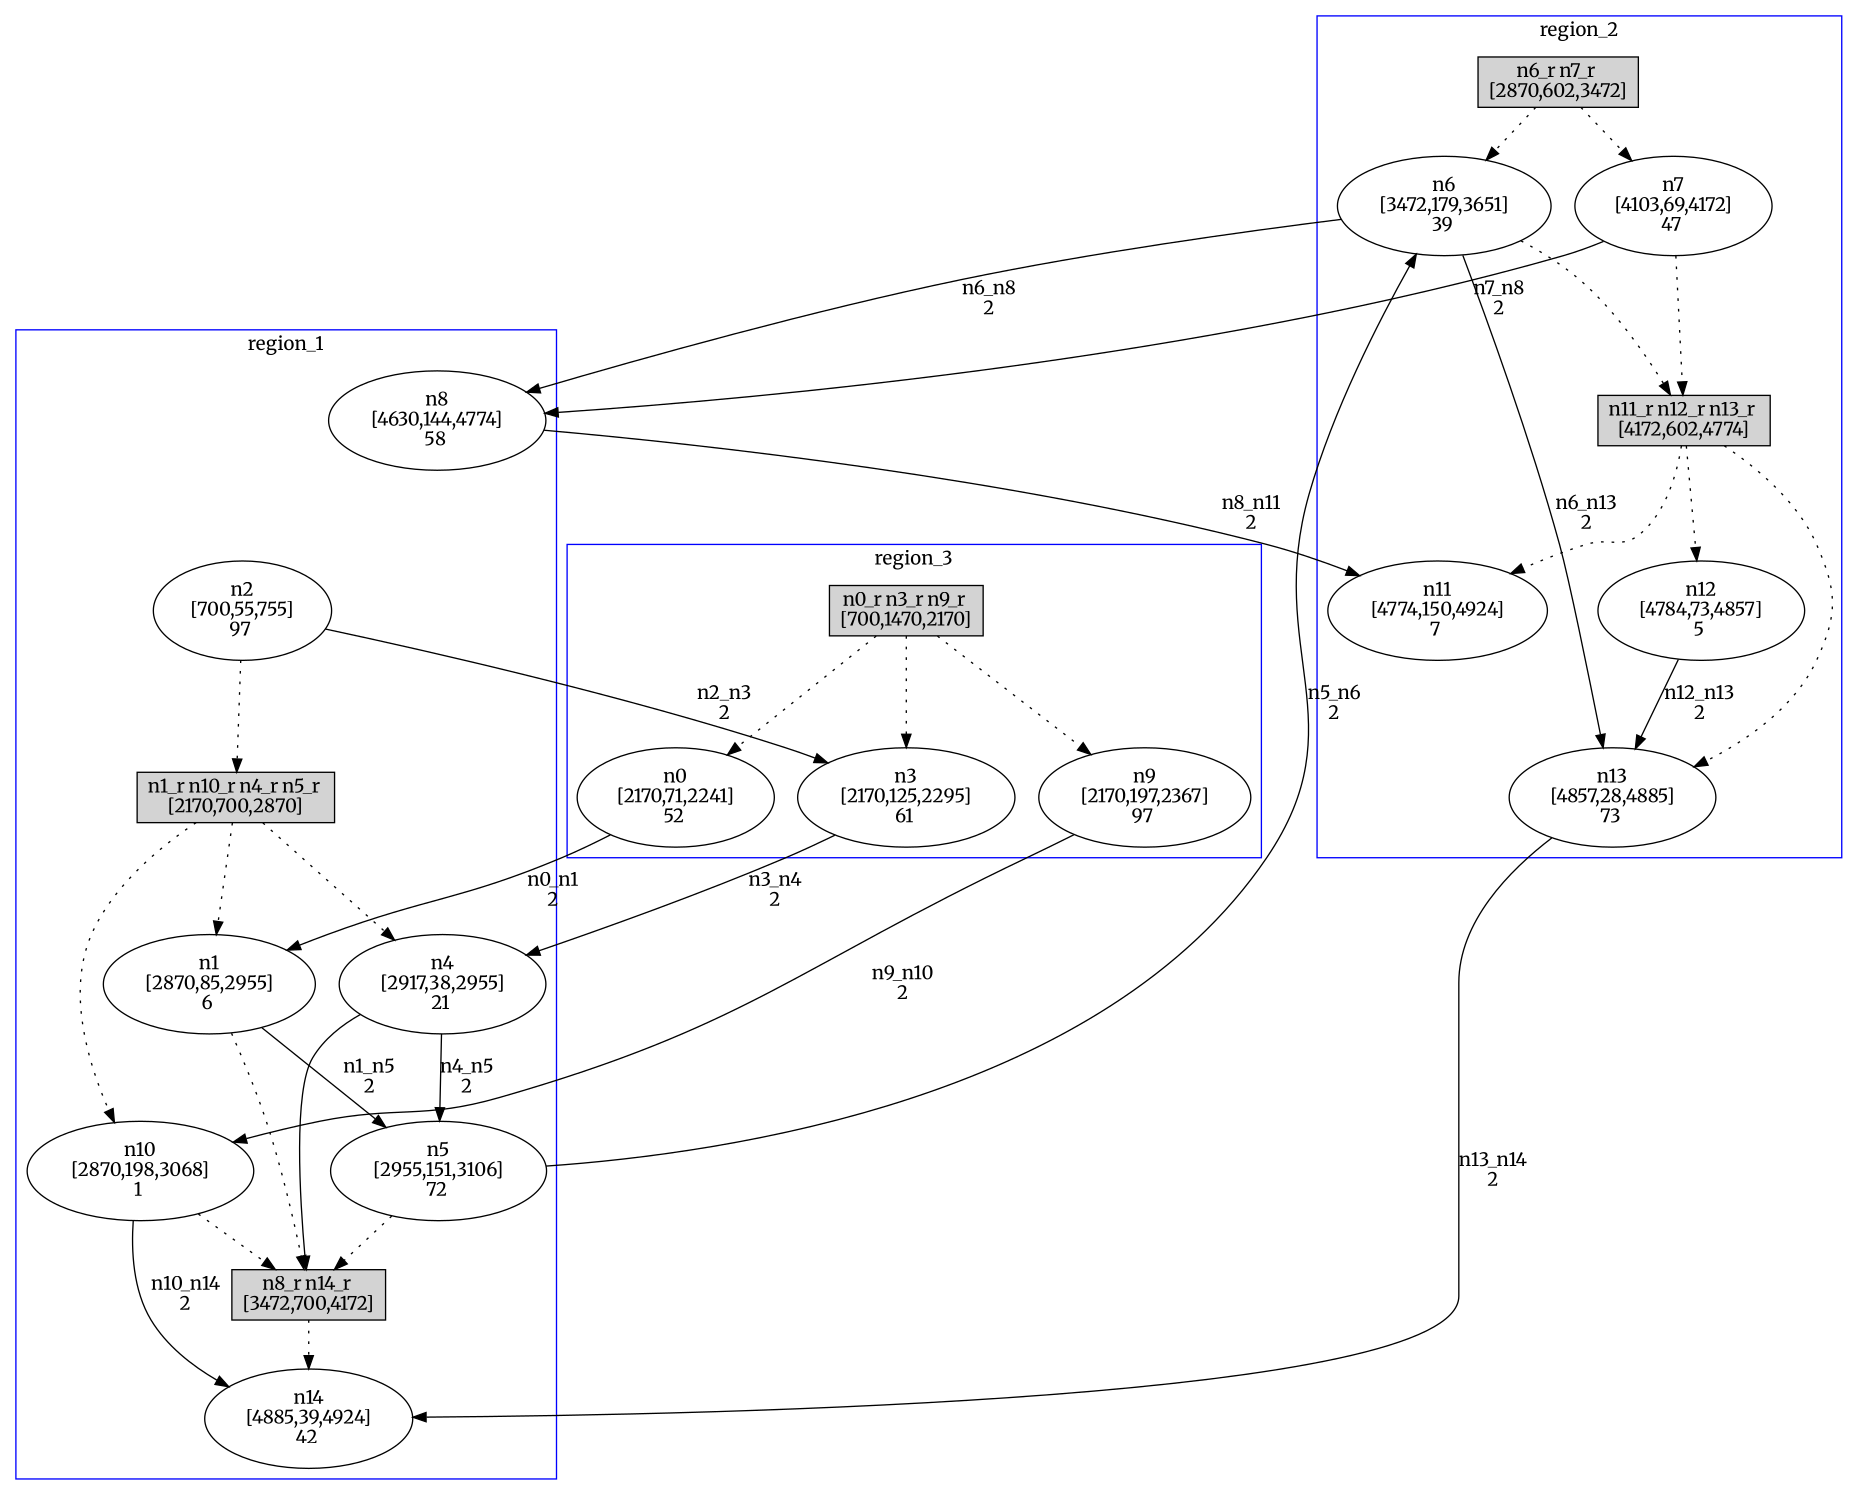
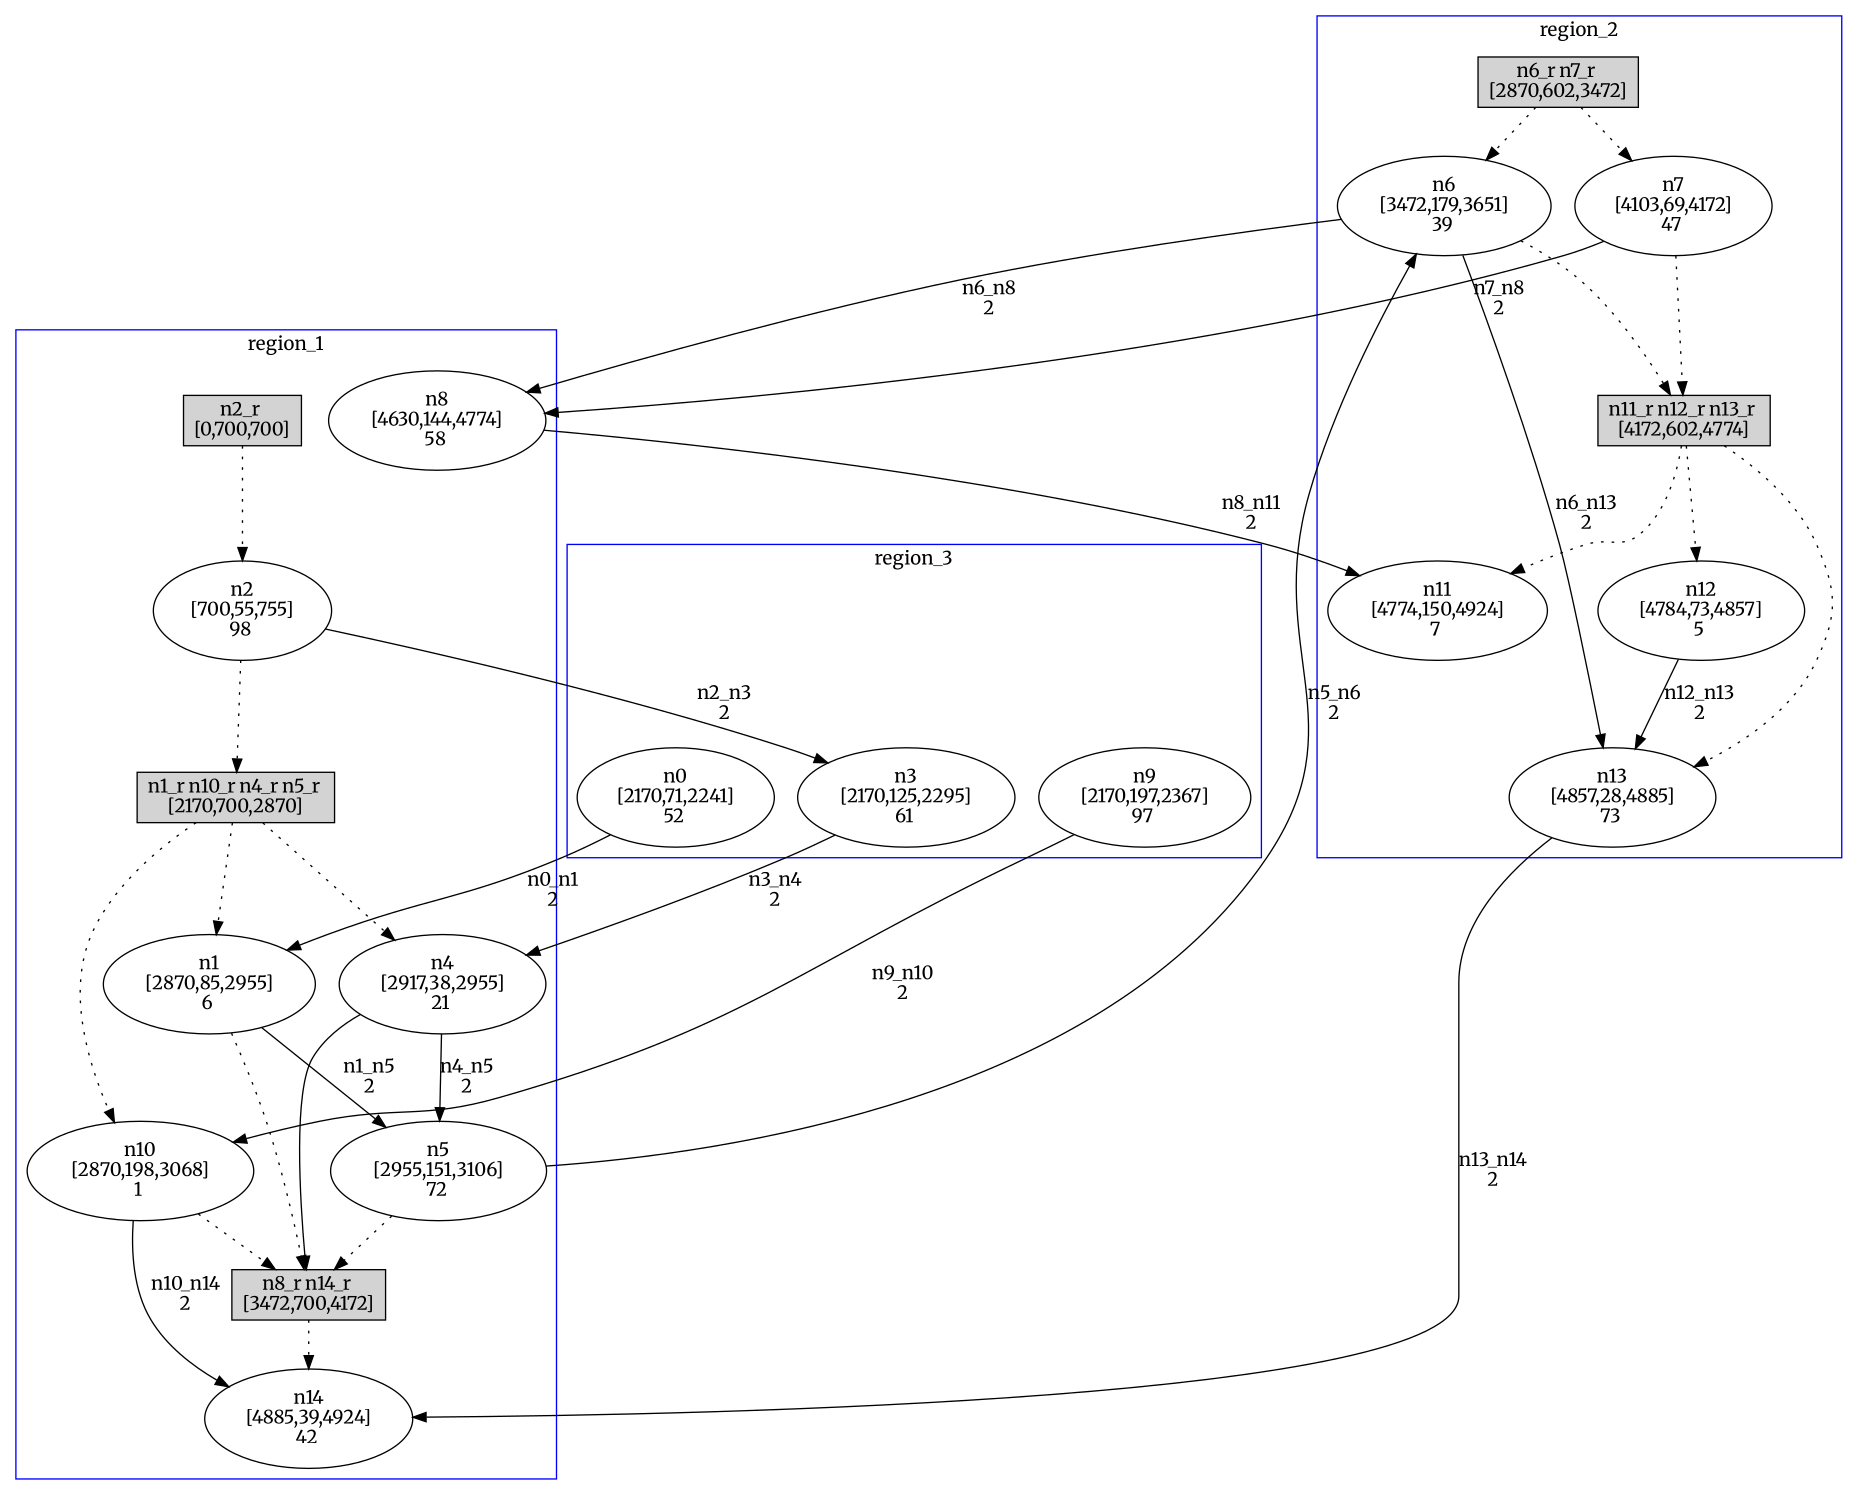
none -> (242, 421)
(242, 611) -> (242, 611)
(906, 611) -> none
